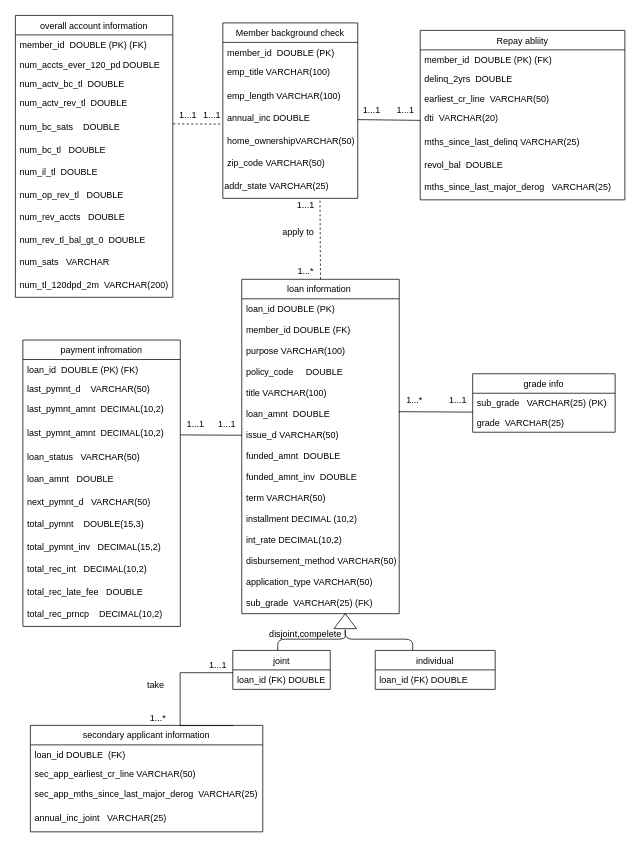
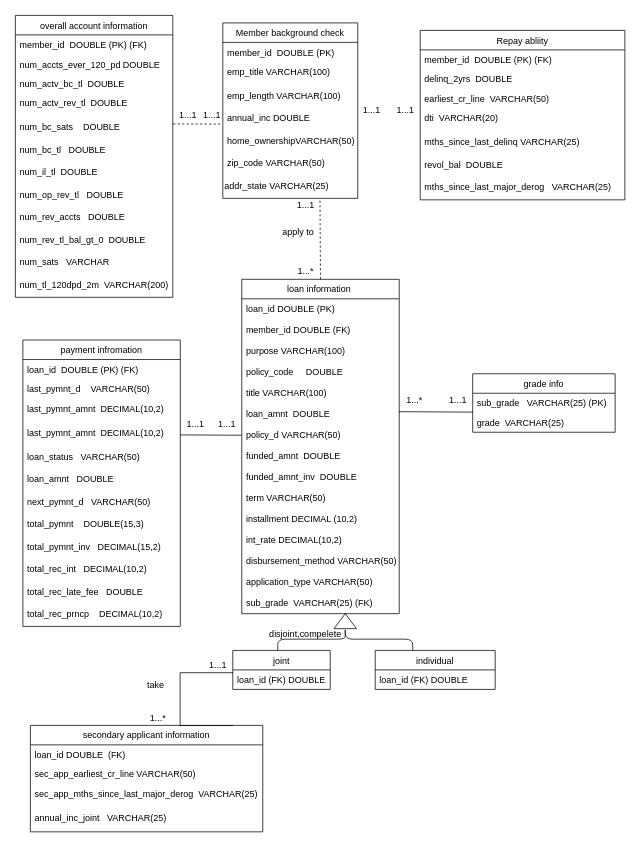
(389, 120) -> none
(292, 435) -> (293, 435)
